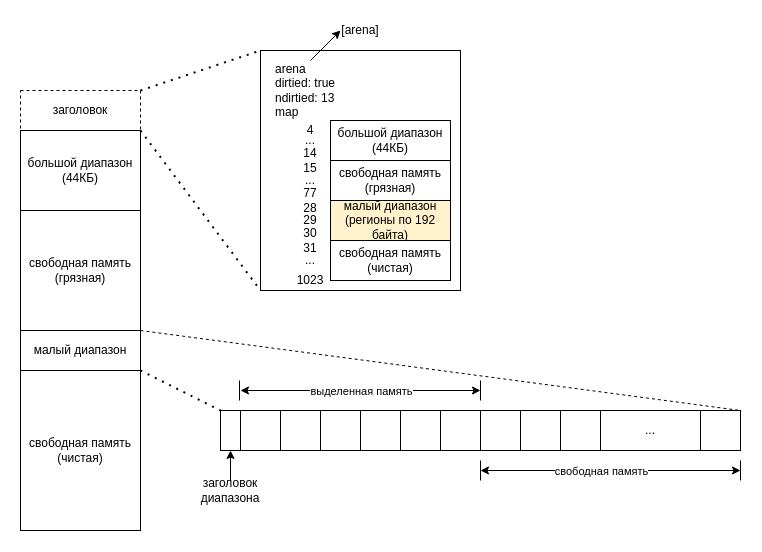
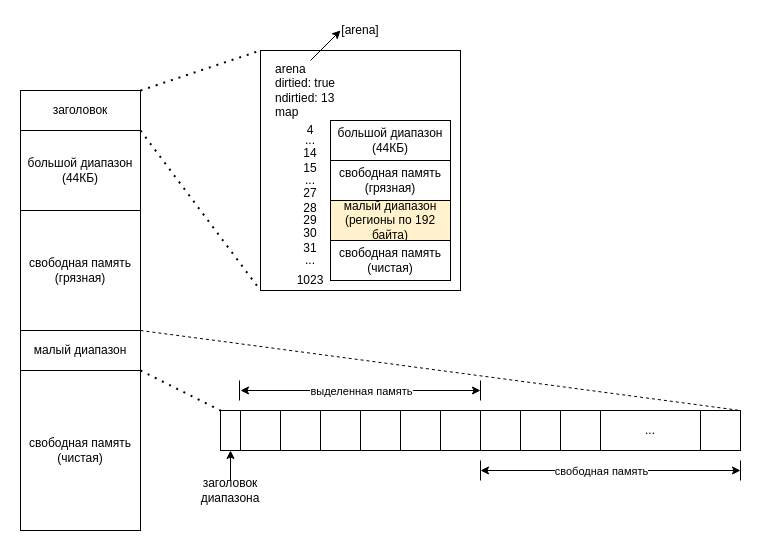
(81, 111) -> (81, 111)
(311, 201) -> (311, 201)
